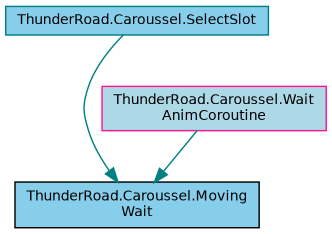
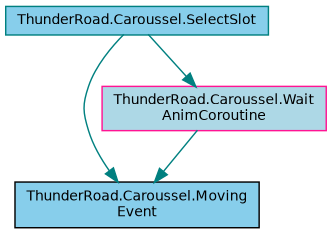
none -> (167, 55)
(137, 205) -> (137, 205)
